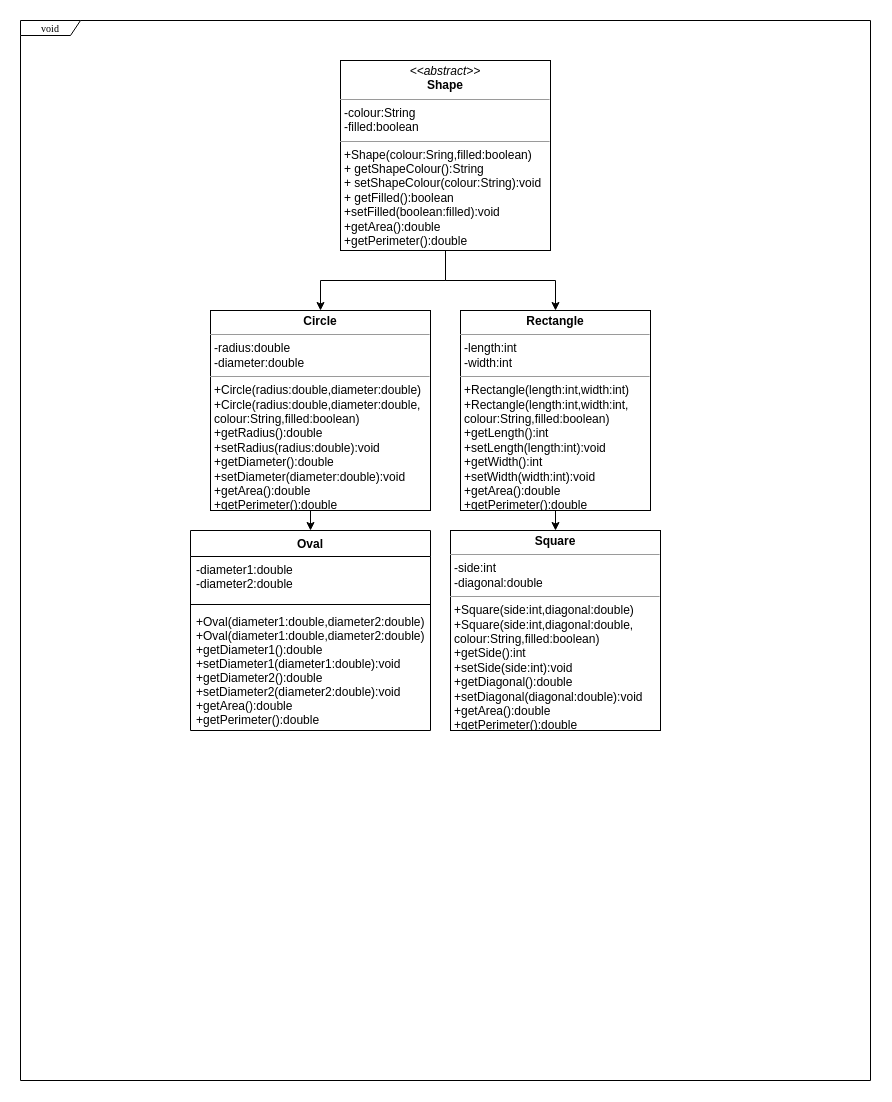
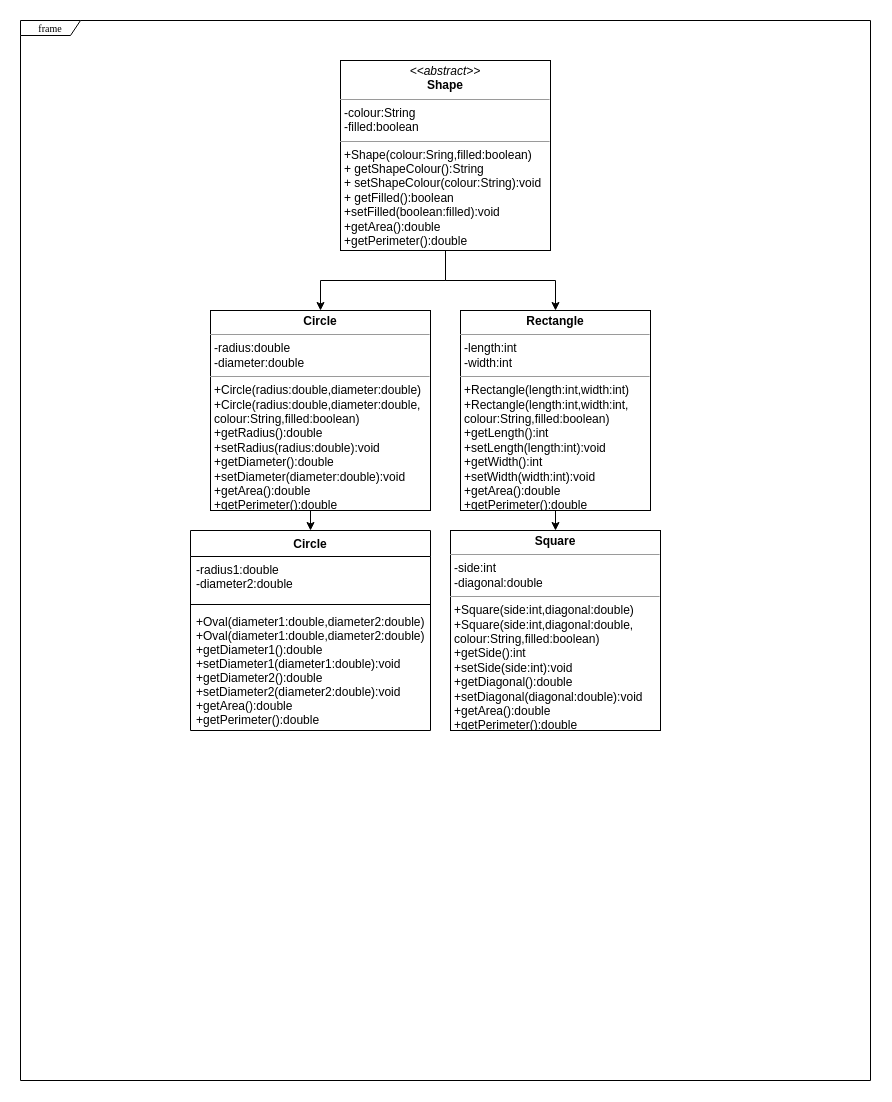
(51, 29) -> (51, 29)
(310, 544) -> (310, 544)
(248, 570) -> (242, 570)
